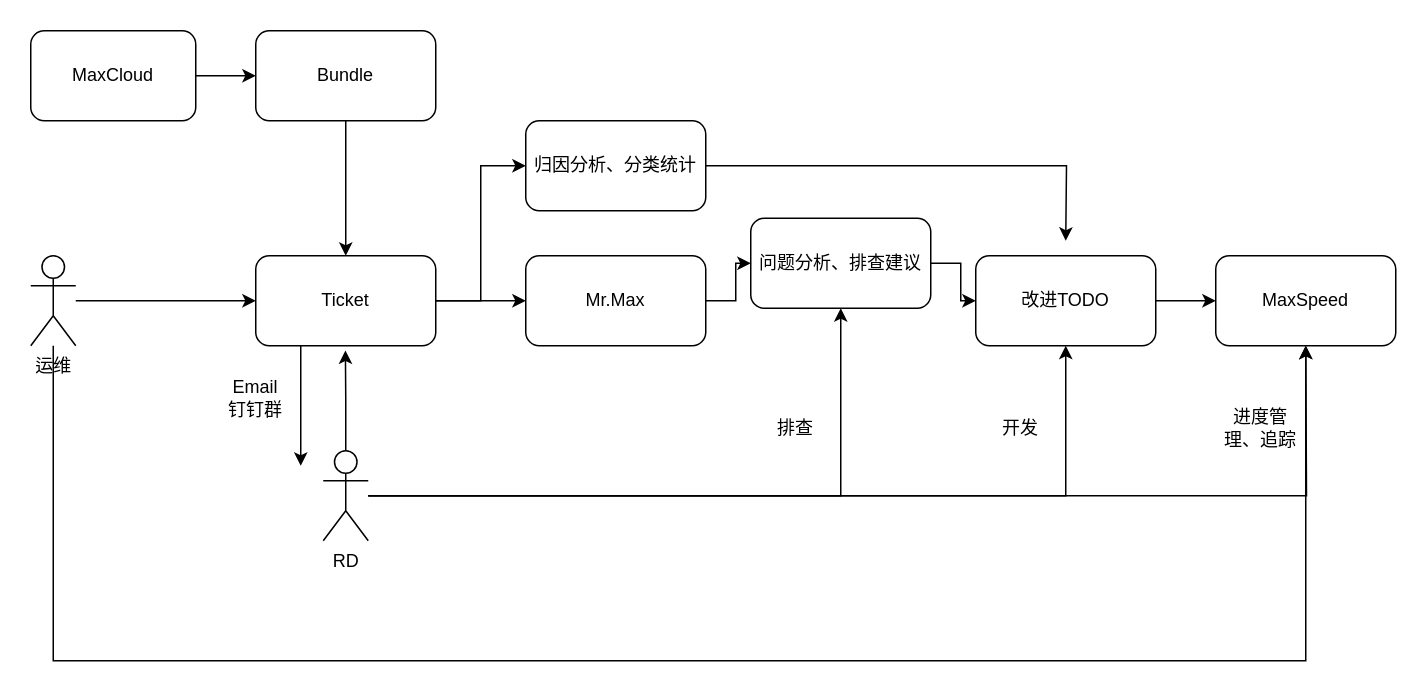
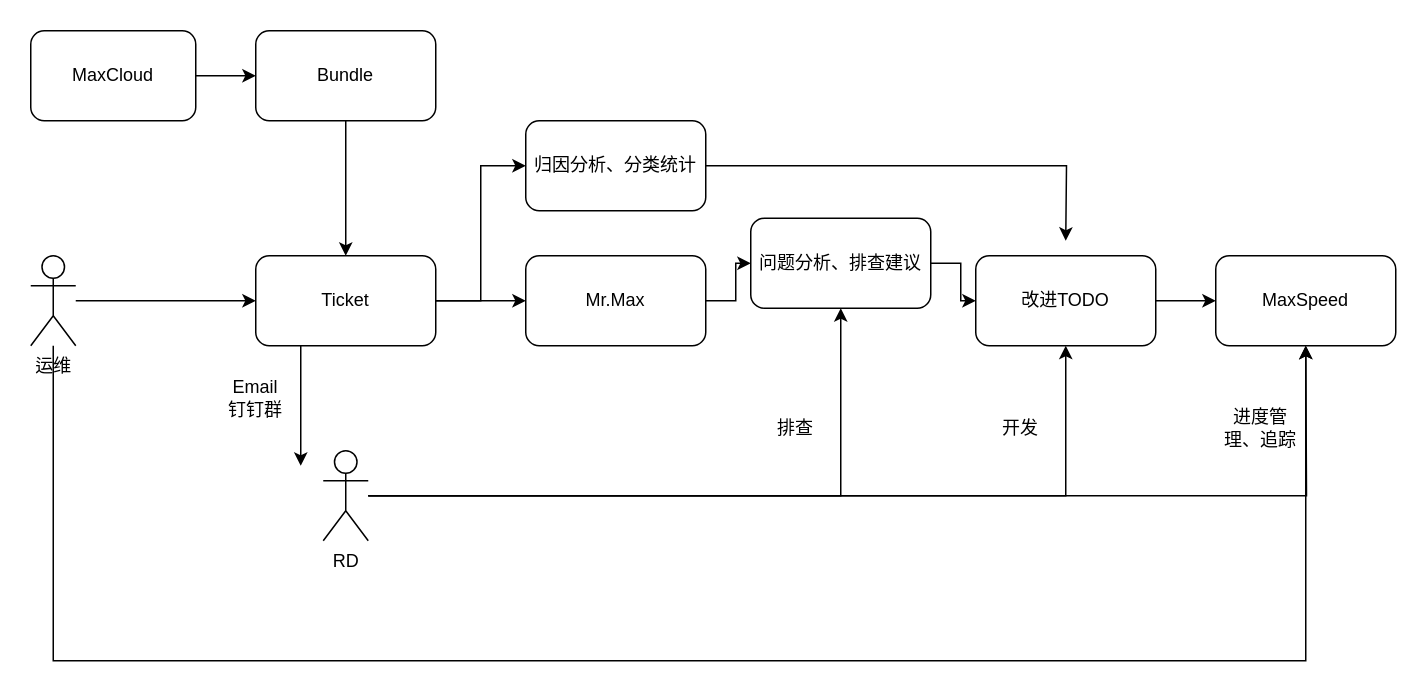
(346, 405) -> none
